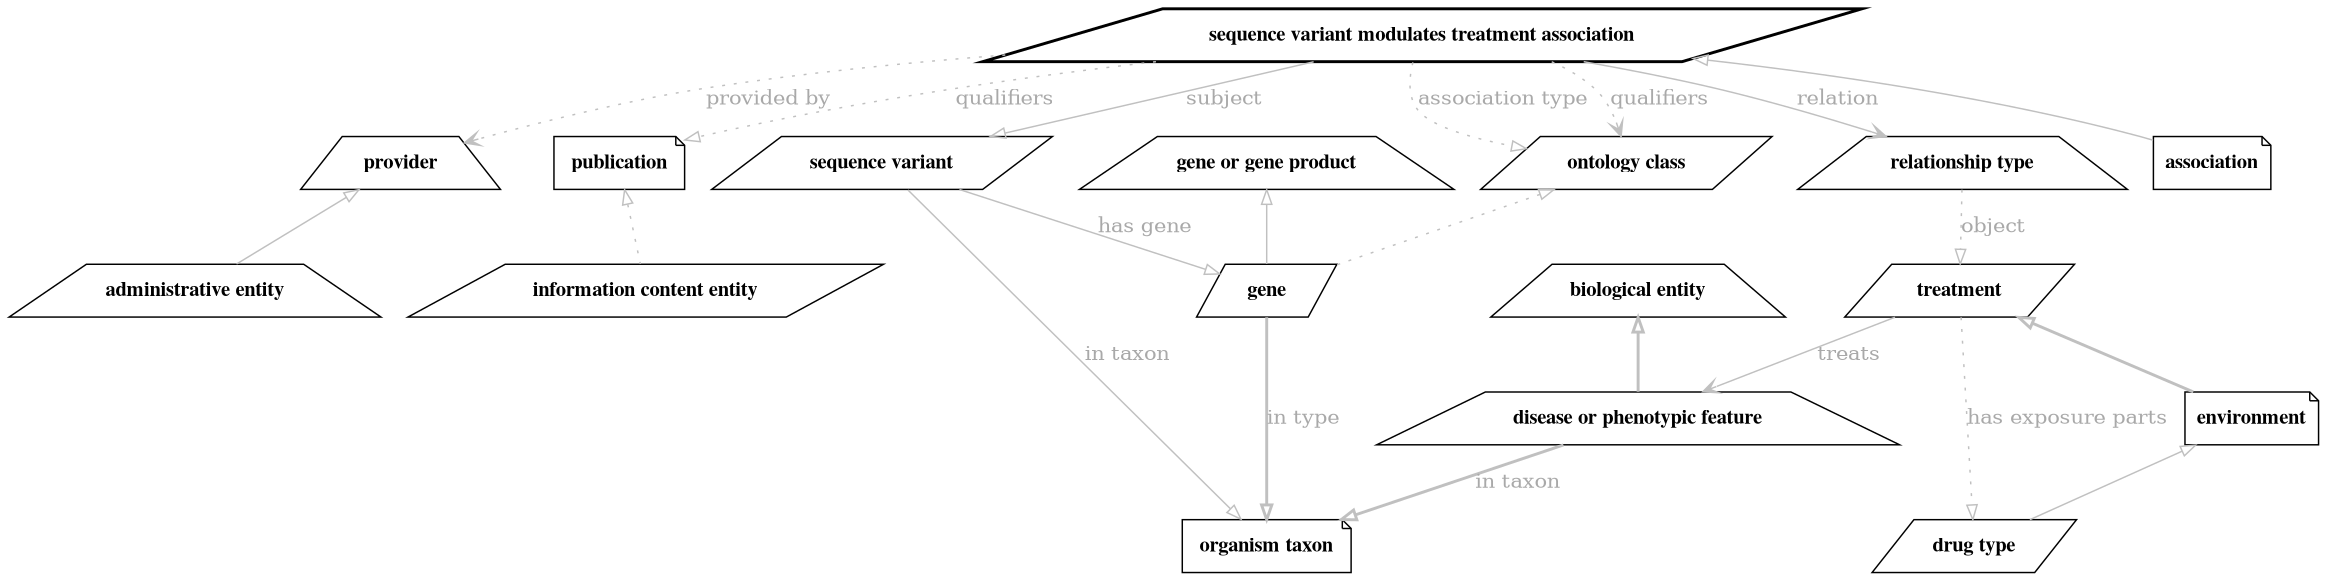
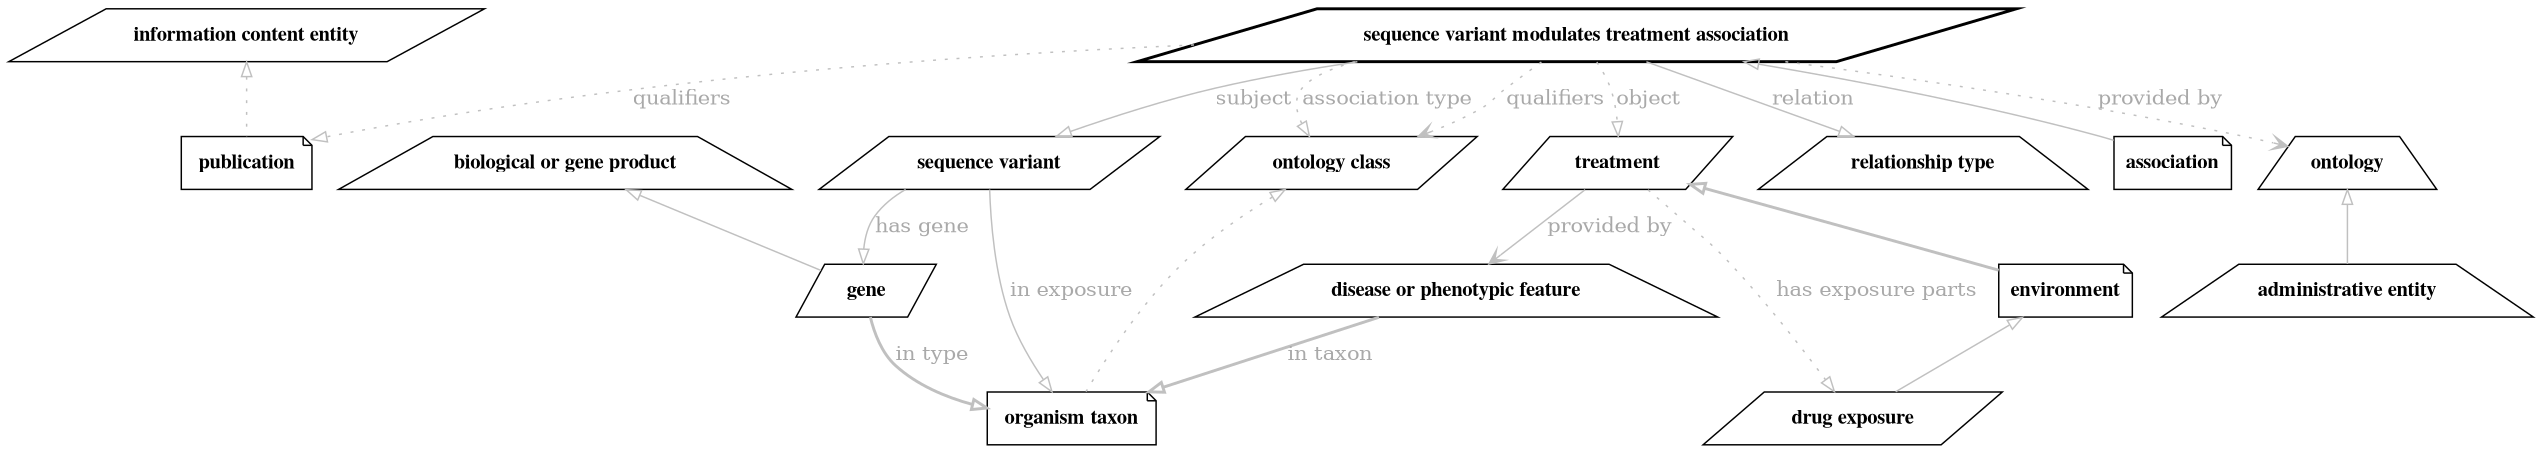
(1729, 92) -> (1743, 97)
(401, 163) -> (2347, 163)
(1267, 163) -> (565, 163)
(1961, 219) -> (1611, 90)
(1438, 230) -> (1166, 281)
(634, 234) -> (247, 107)
(1638, 291) -> none
(1127, 355) -> (1072, 291)
(1849, 355) -> (1610, 227)
(1974, 546) -> (1853, 418)
